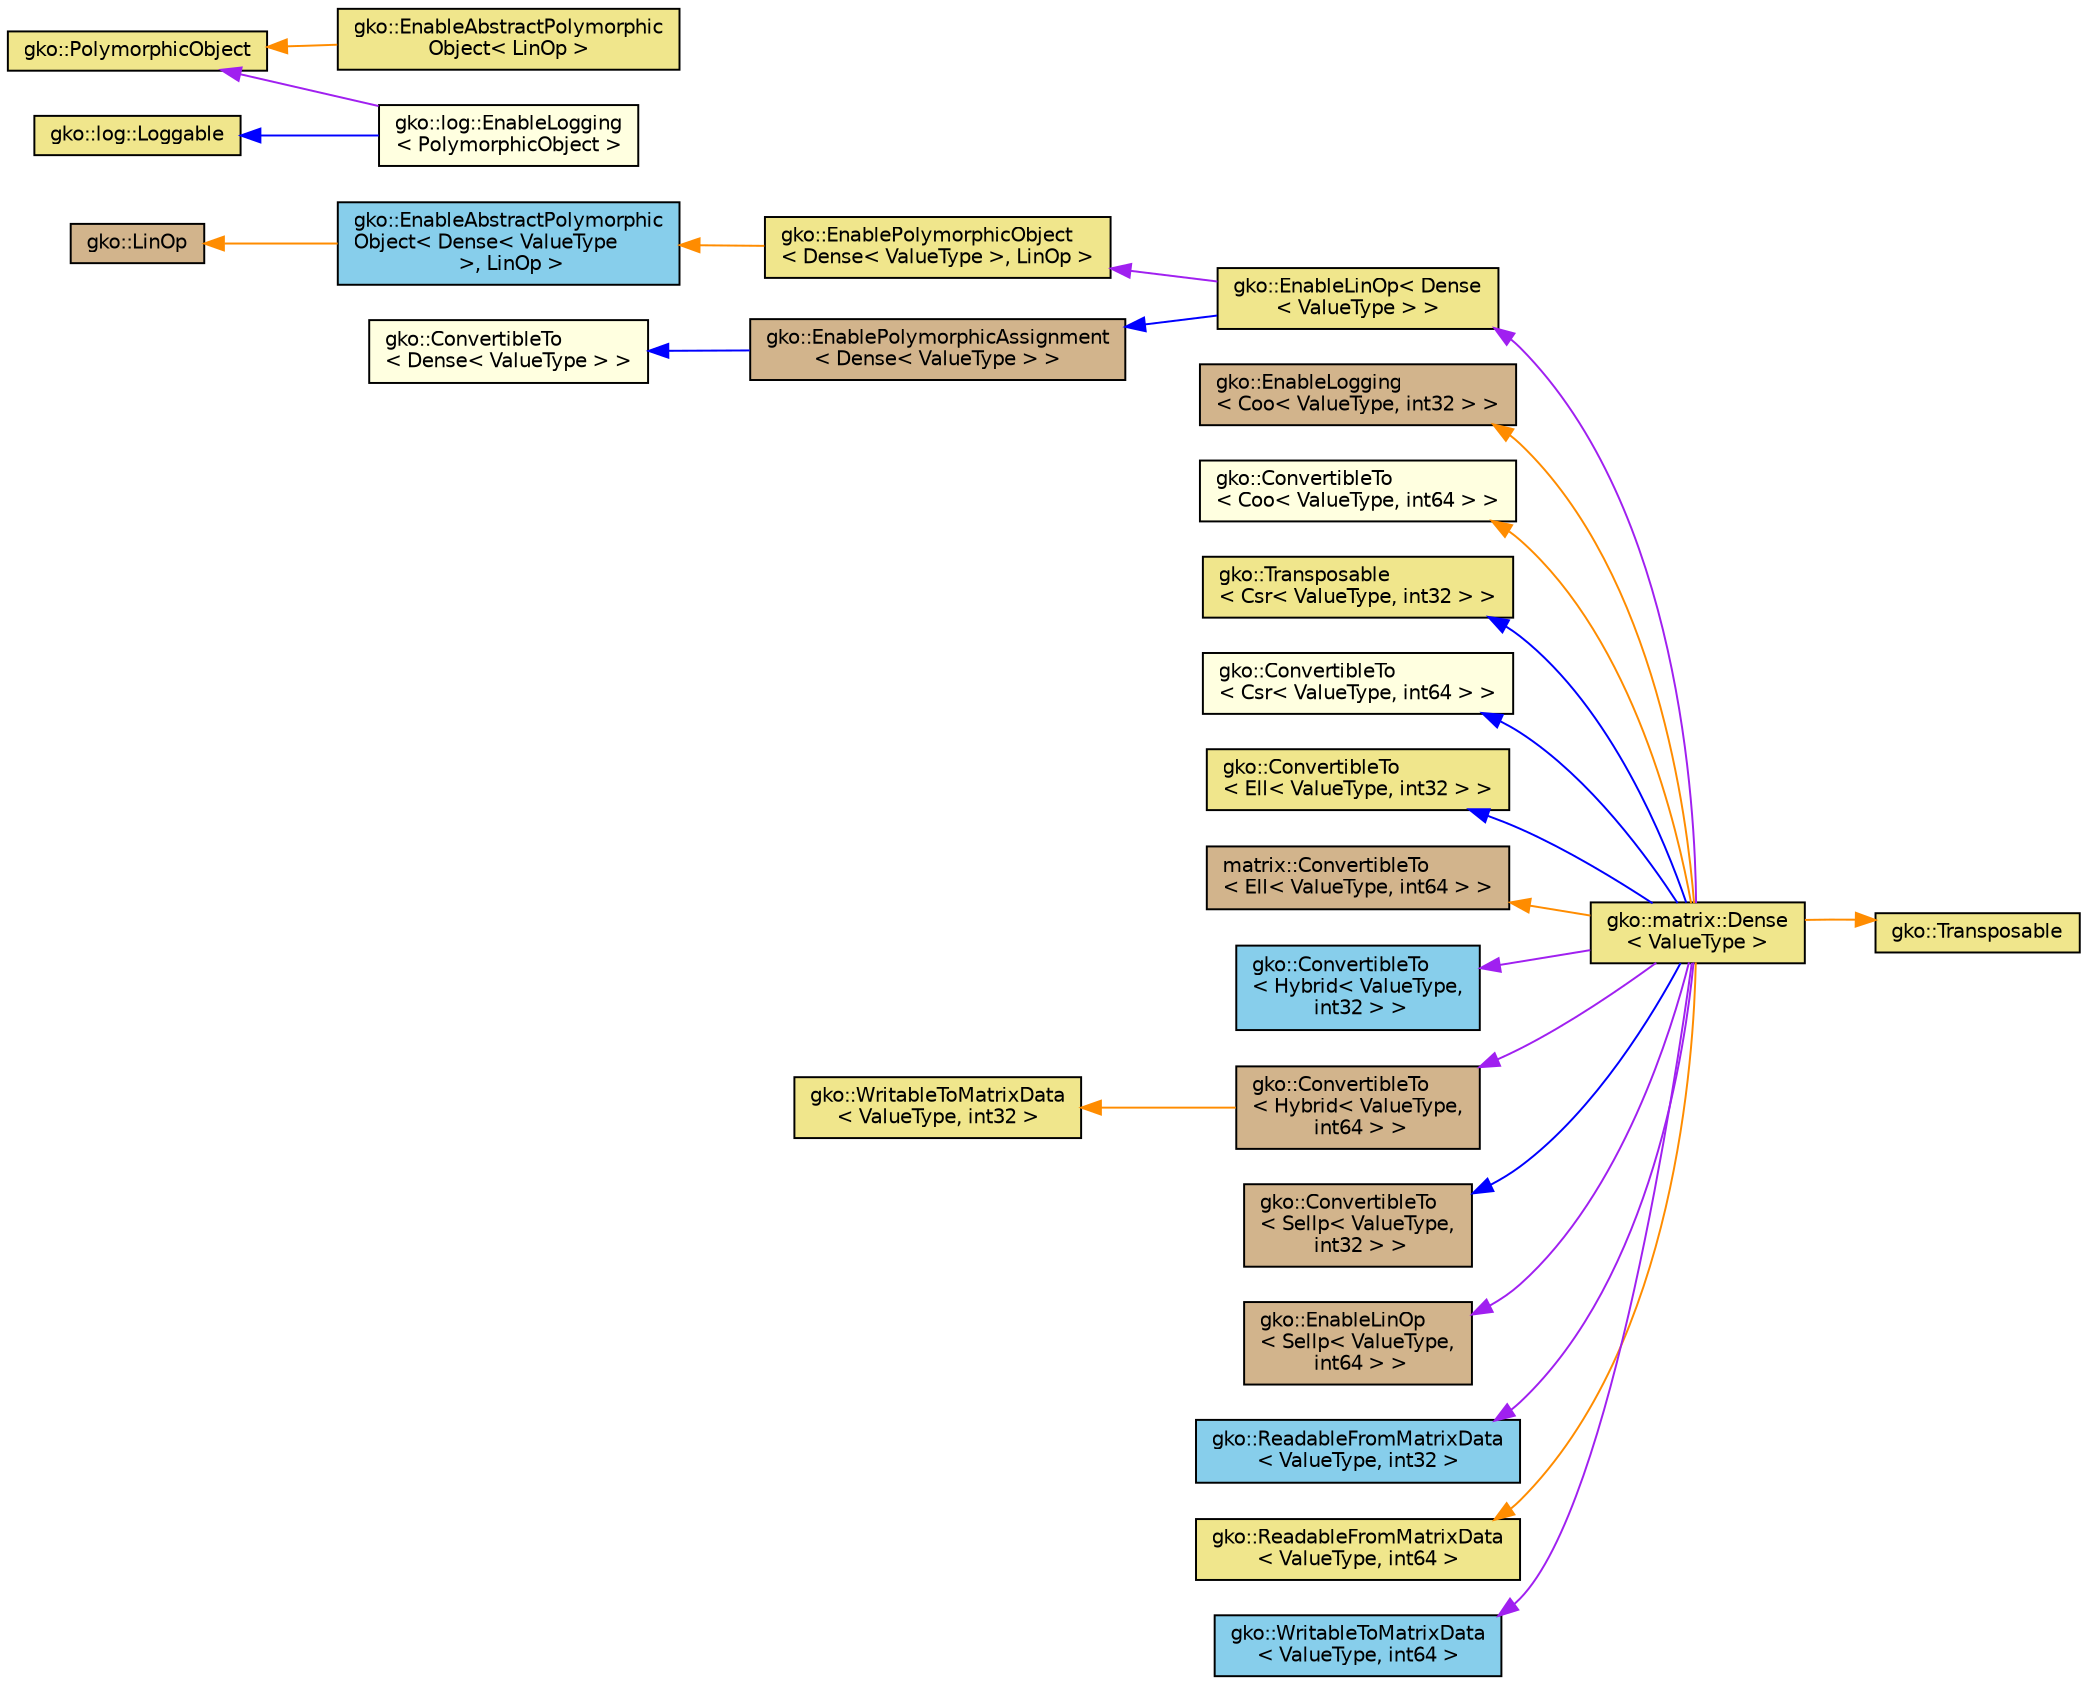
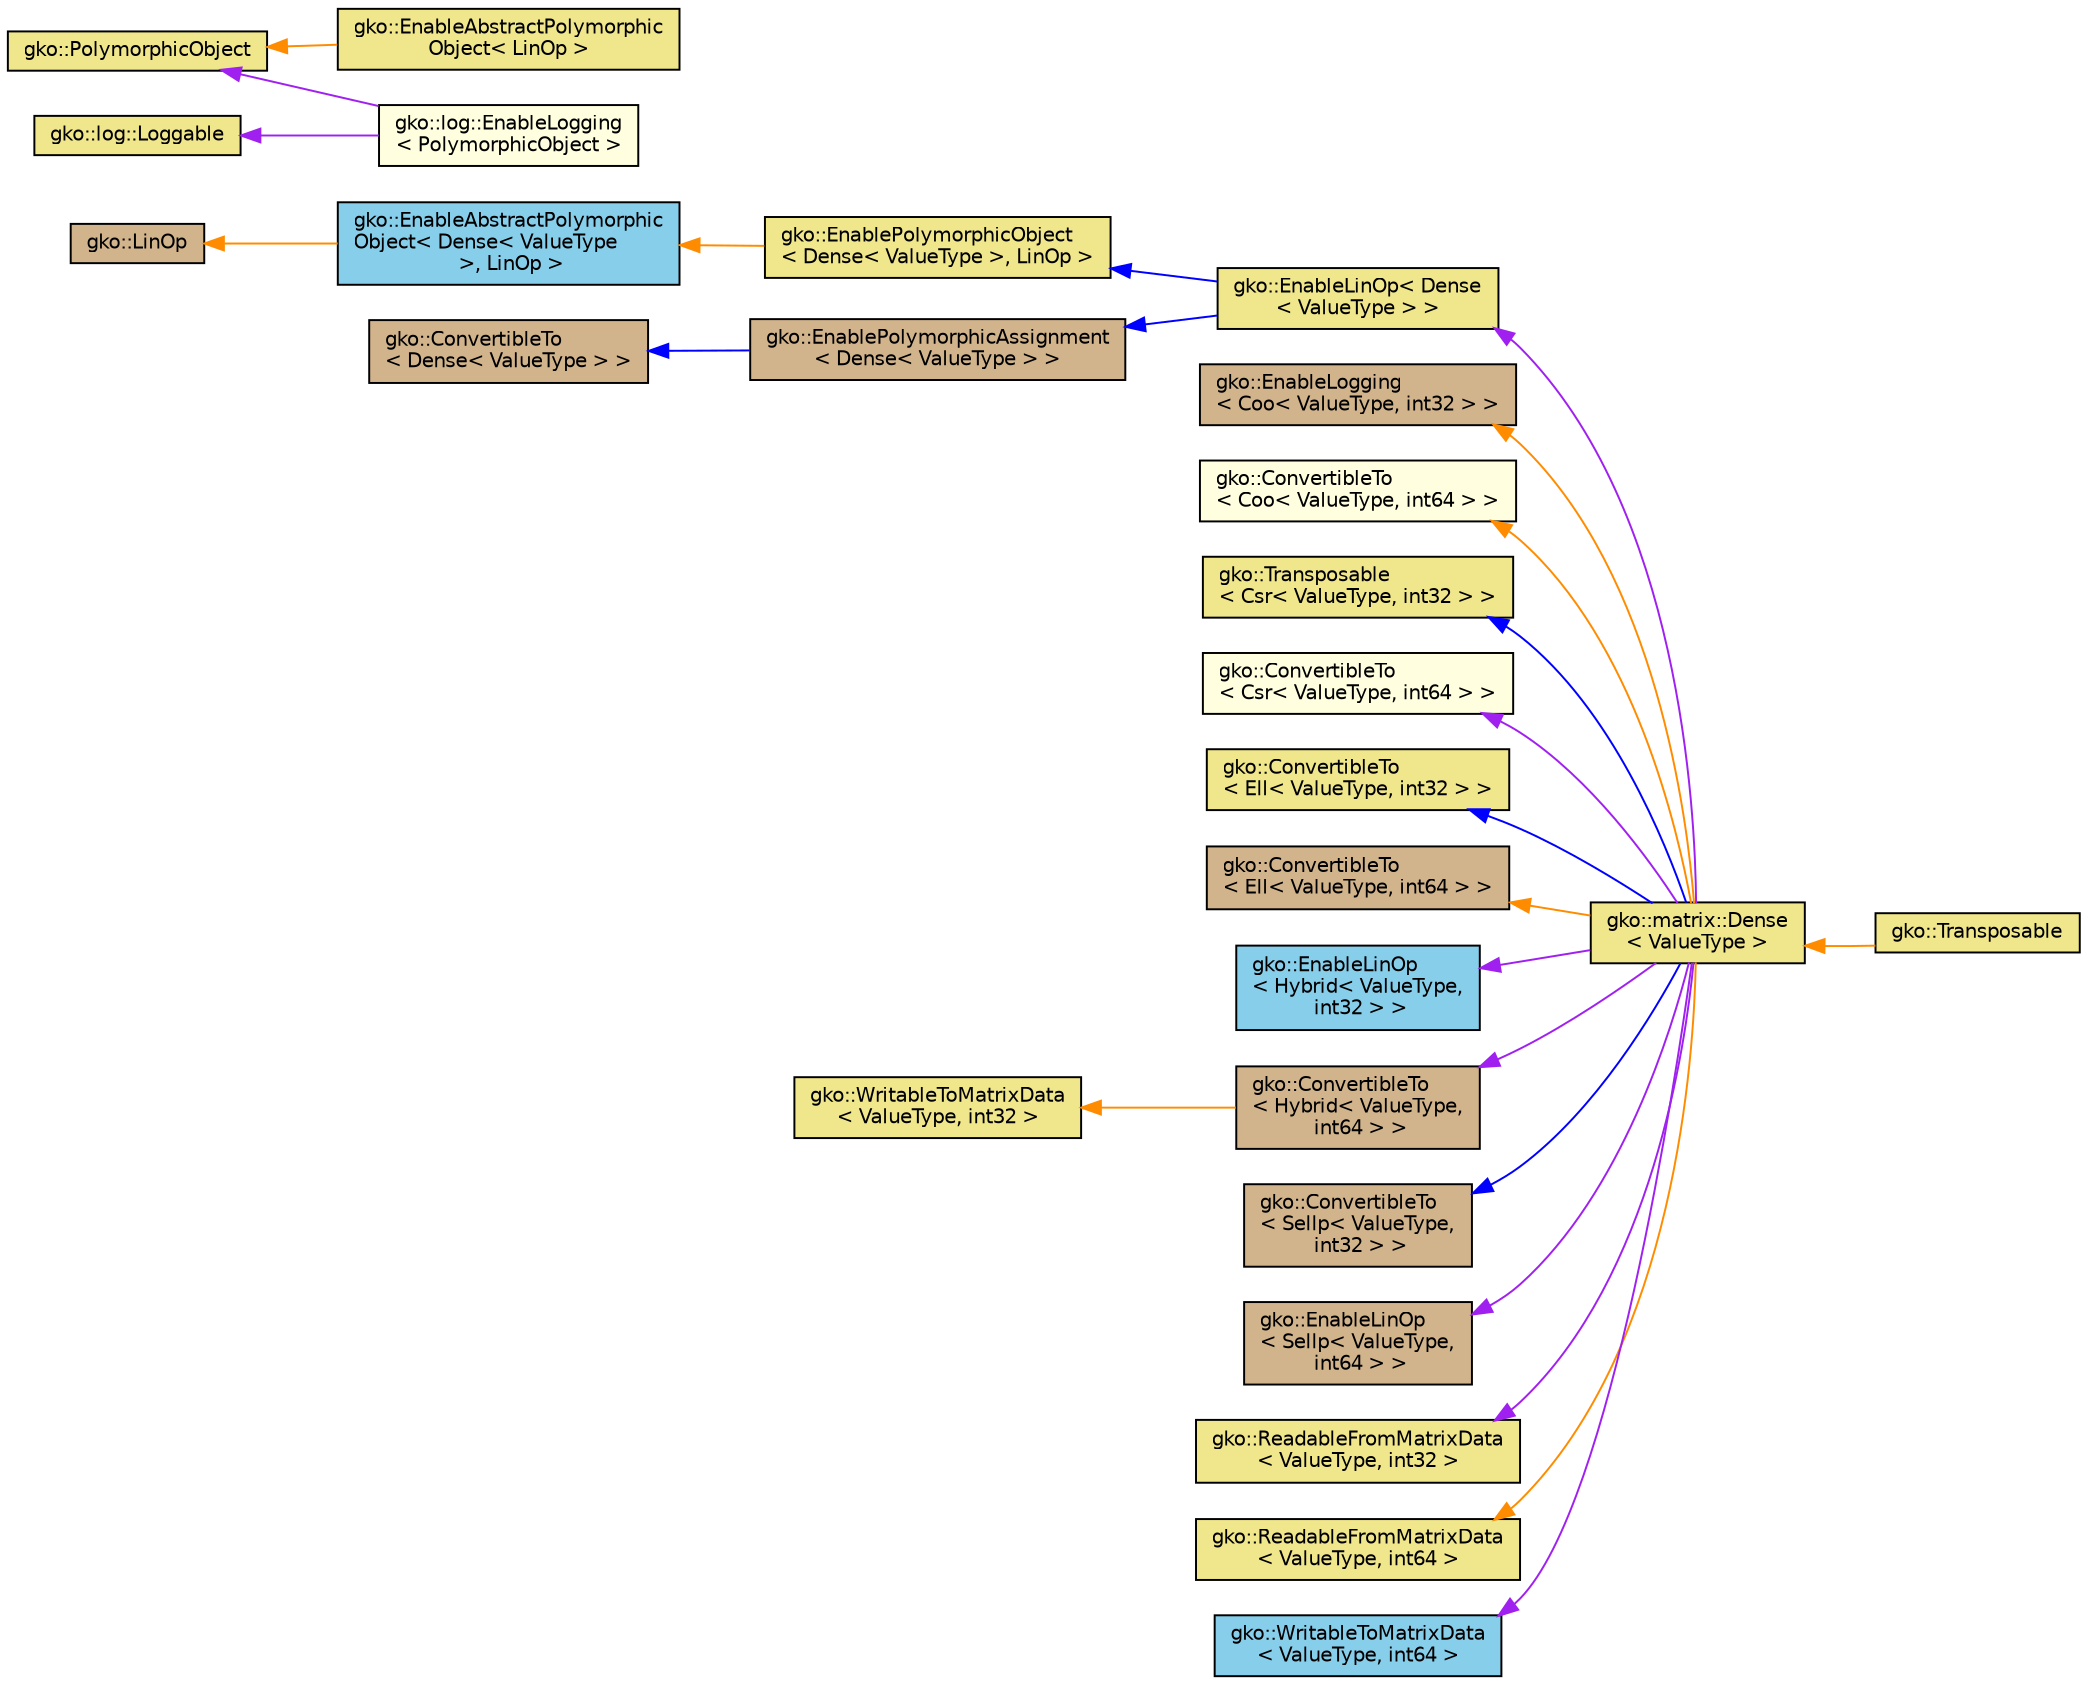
(320, 136) -> (320, 136)
(1174, 276) -> (1174, 276)
(509, 352) -> (509, 352)
(1599, 802) -> (1599, 802)
(1358, 878) -> (1358, 878)
(1830, 920) -> (1850, 946)
(1358, 988) -> (1358, 988)
(1358, 1451) -> (1358, 1451)
